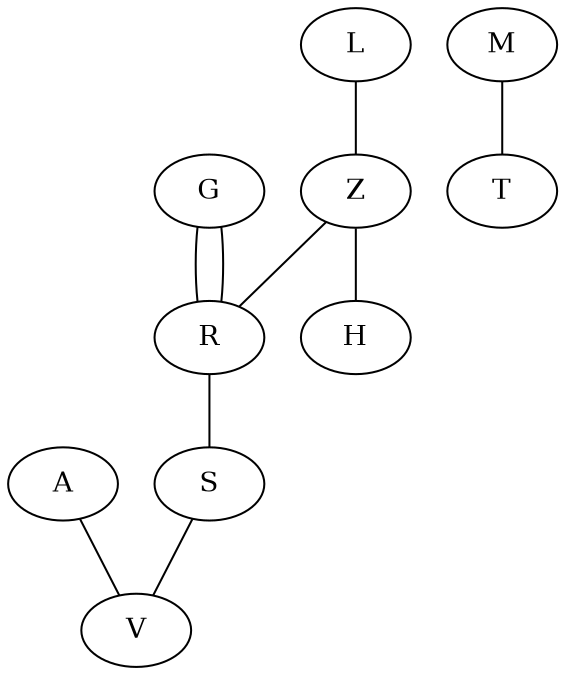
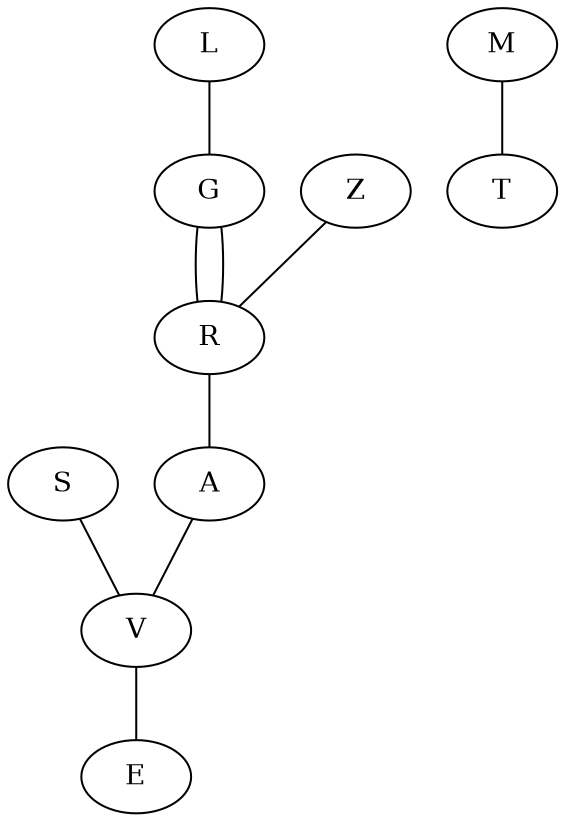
(356, 118) -> (209, 118)
(356, 338) -> none
(209, 411) -> (209, 411)
none -> (136, 777)
